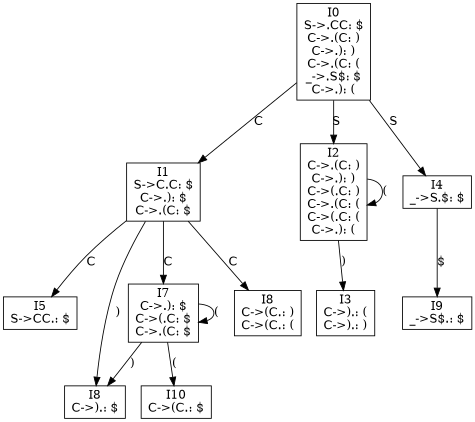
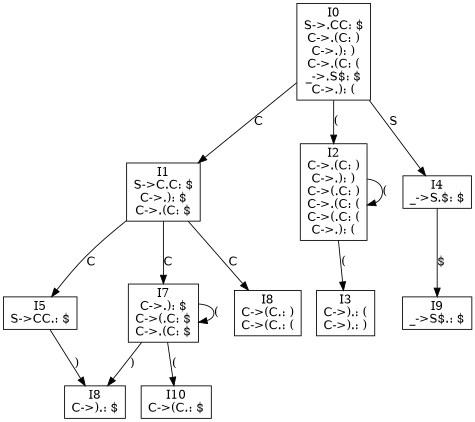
(336, 122) -> (336, 122)
(344, 262) -> (344, 262)
(112, 296) -> (65, 354)
